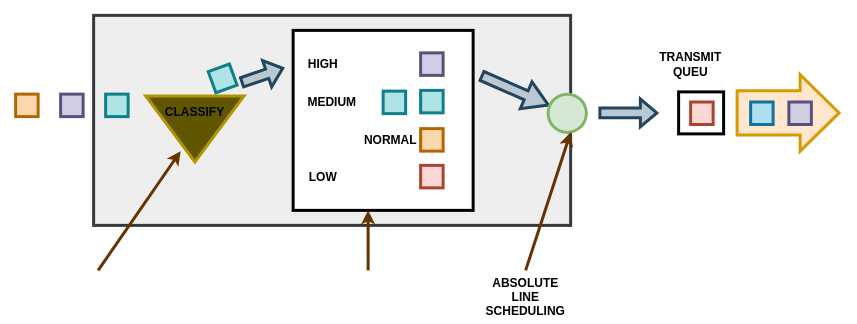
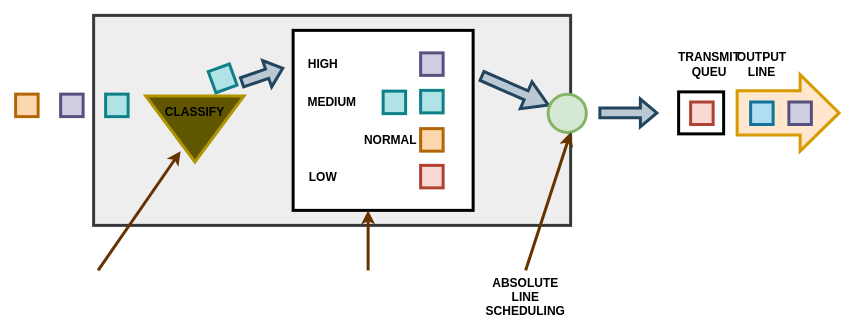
(690, 64) -> (709, 64)
none -> (762, 64)
